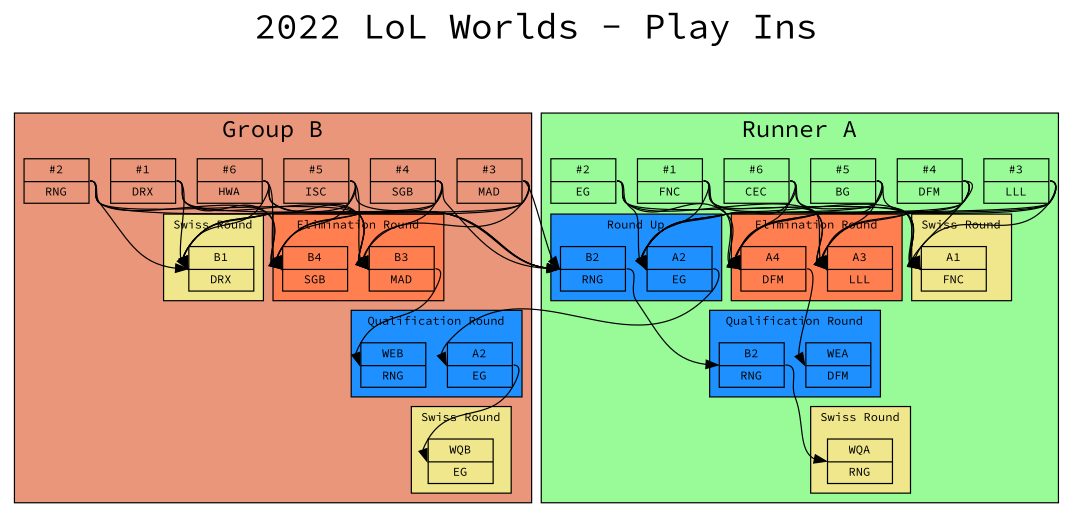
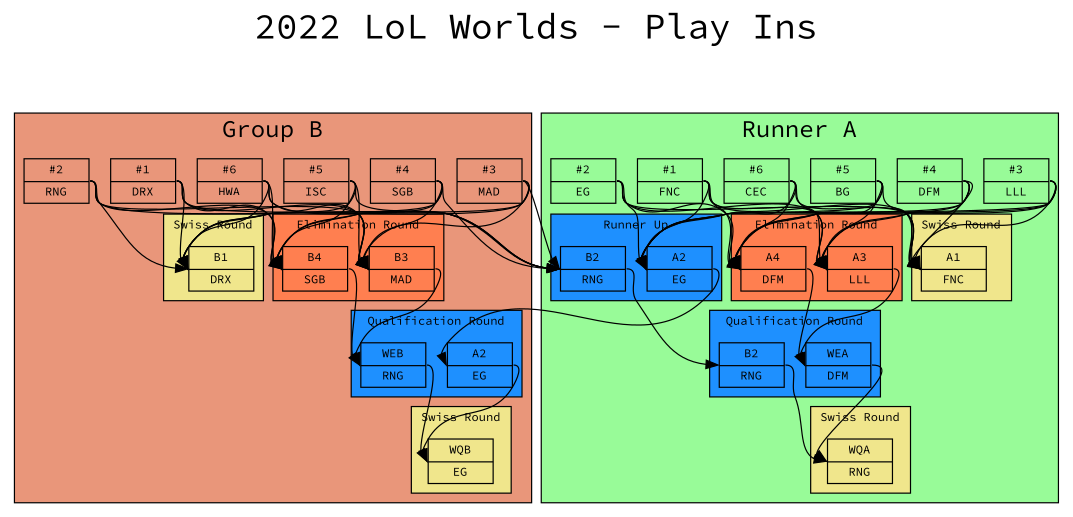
(636, 226) -> (636, 226)
none -> (356, 292)
none -> (846, 318)
none -> (427, 415)
none -> (848, 415)
